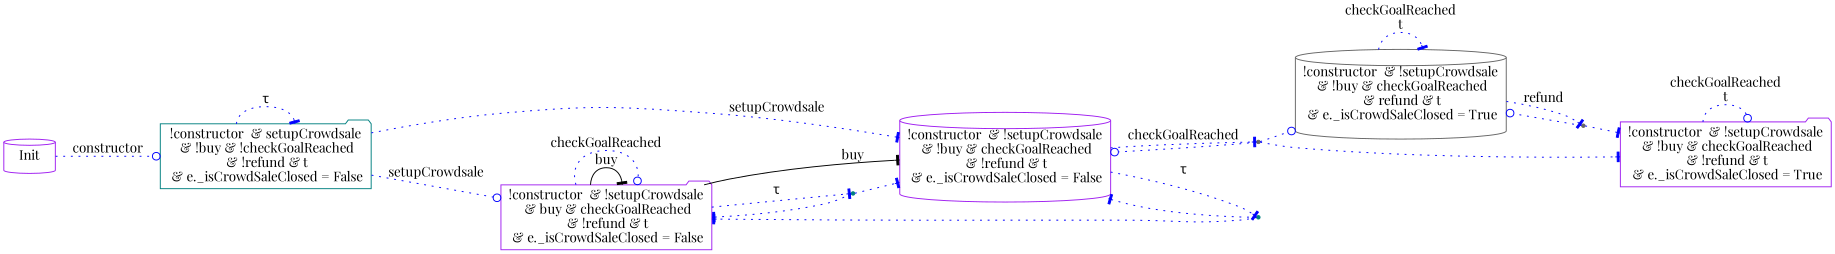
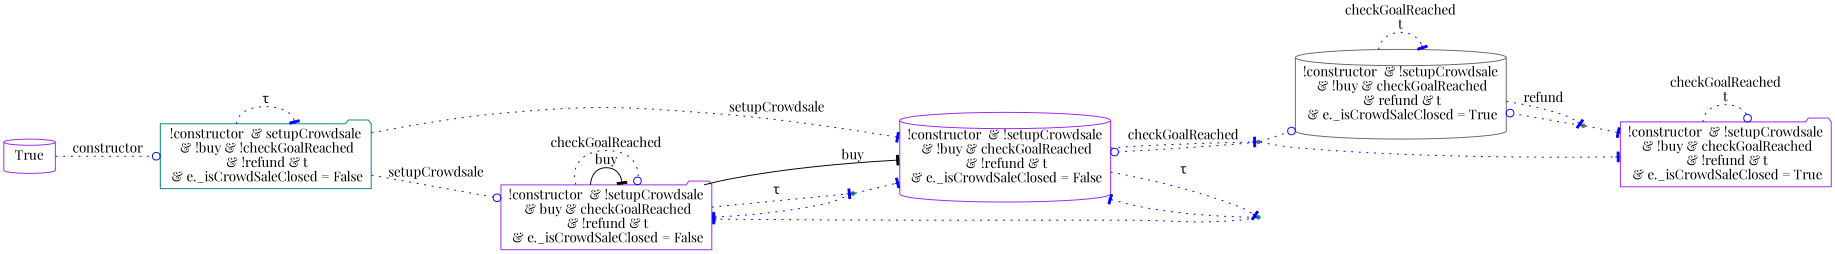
(30, 156) -> (30, 156)
